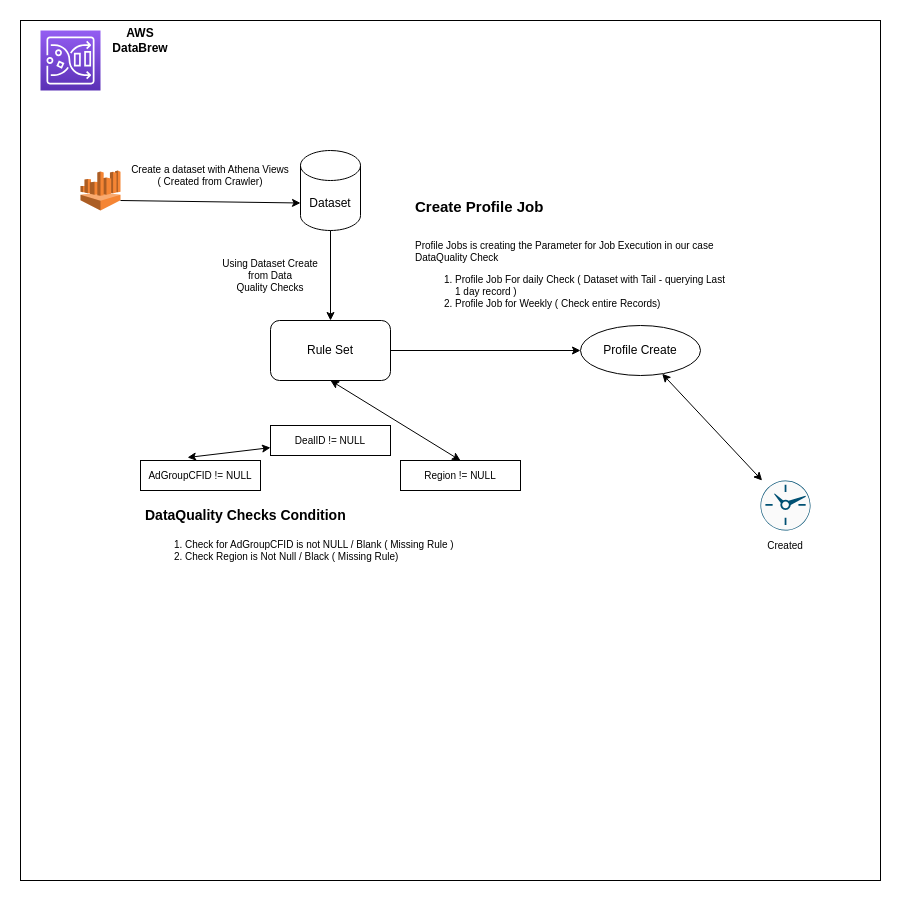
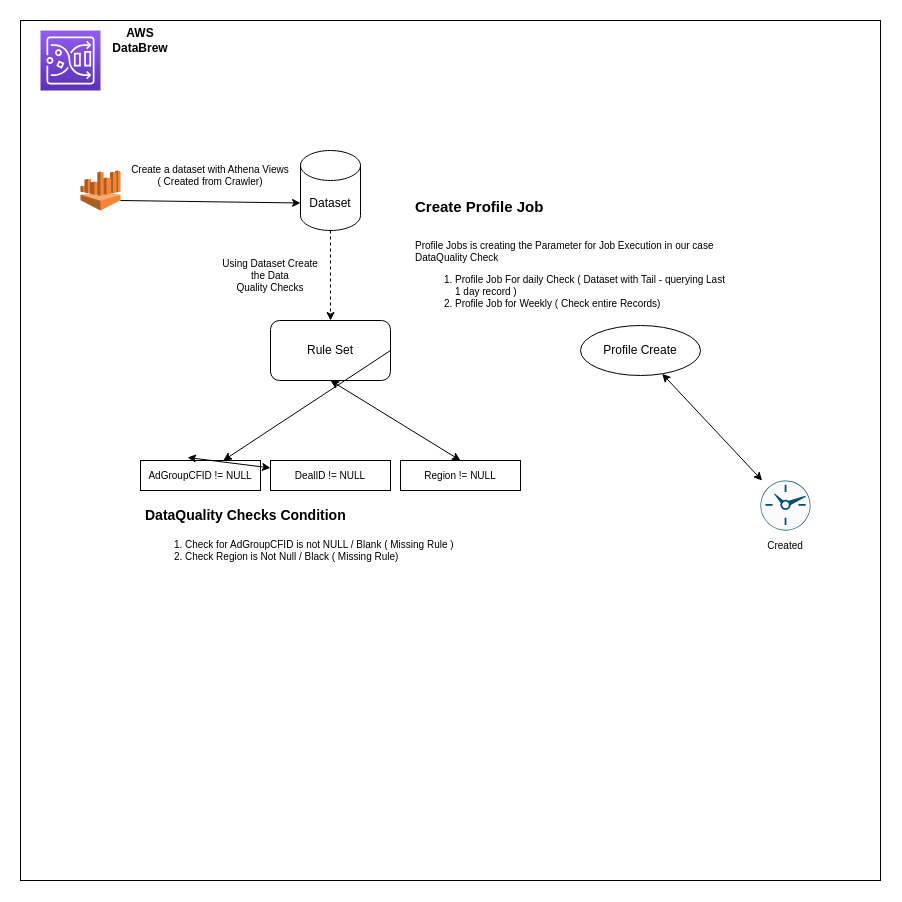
(331, 273) -> (331, 273)
(271, 276) -> (271, 276)
(482, 351) -> (310, 403)
(331, 441) -> (331, 476)
